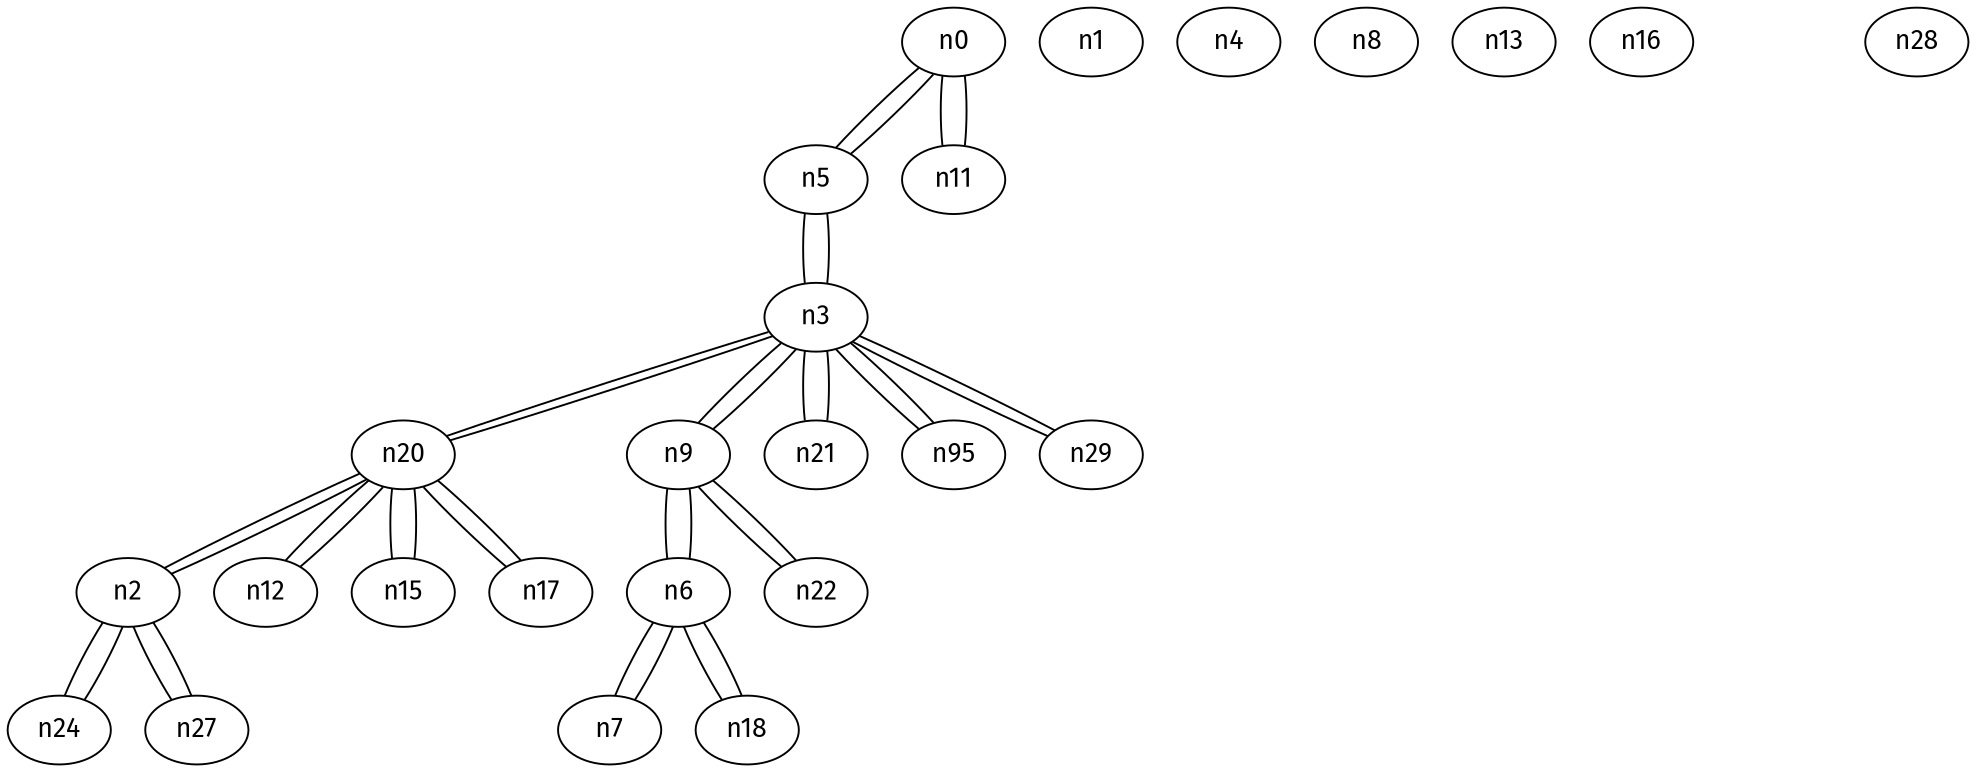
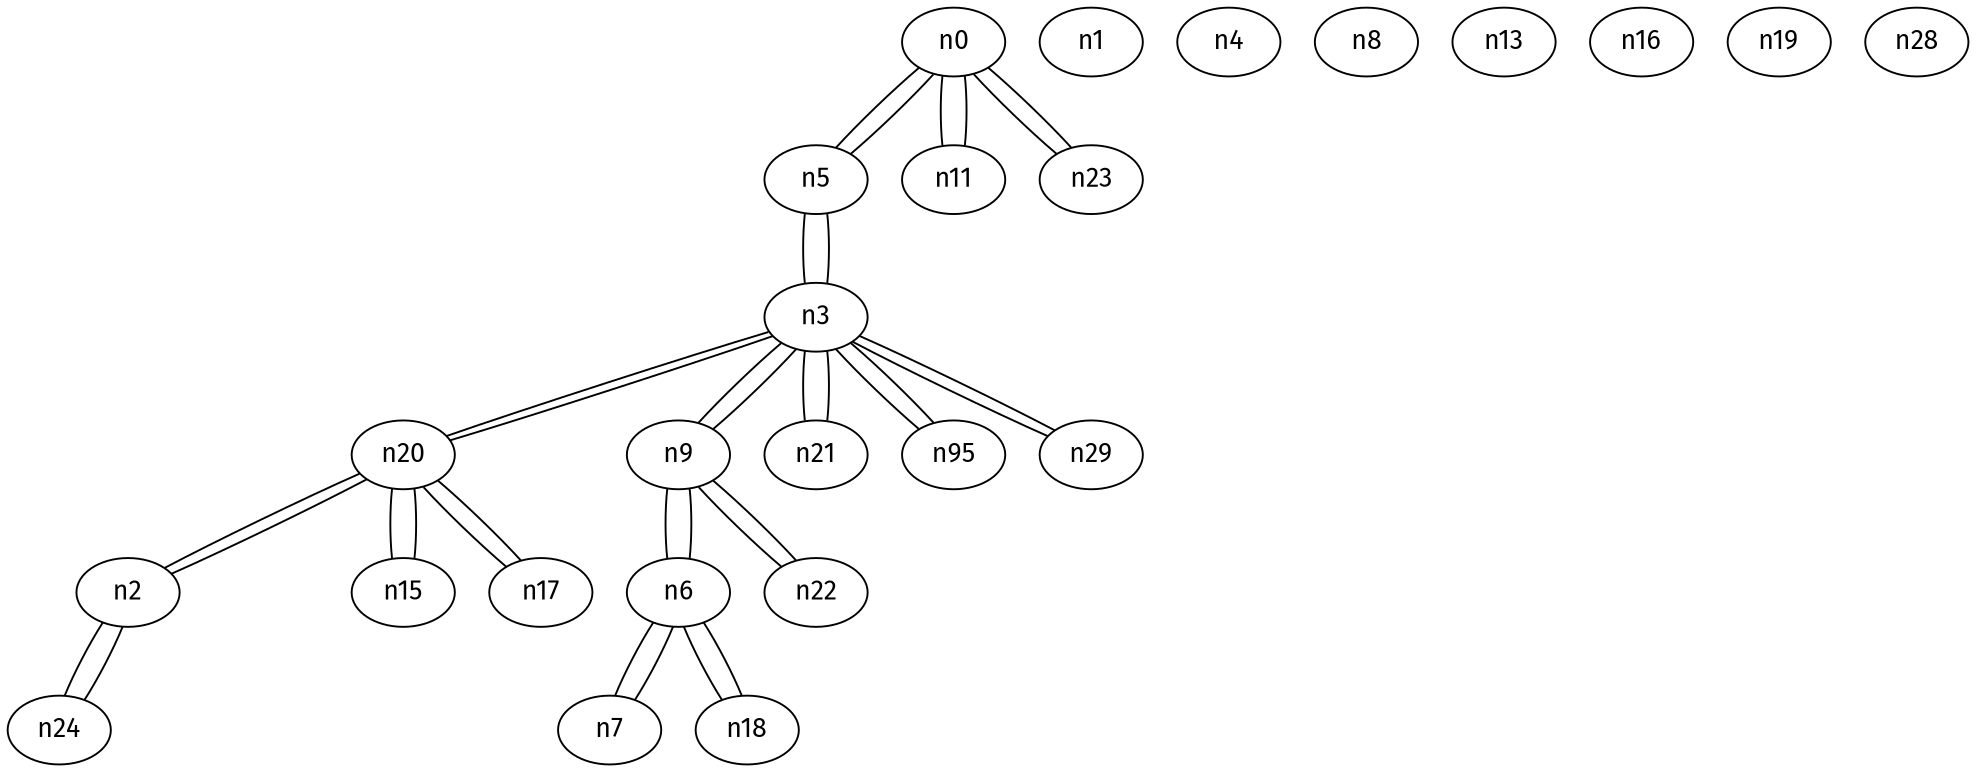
none -> (1779, 42)
none -> (1091, 180)
(266, 592) -> none
(197, 730) -> none
